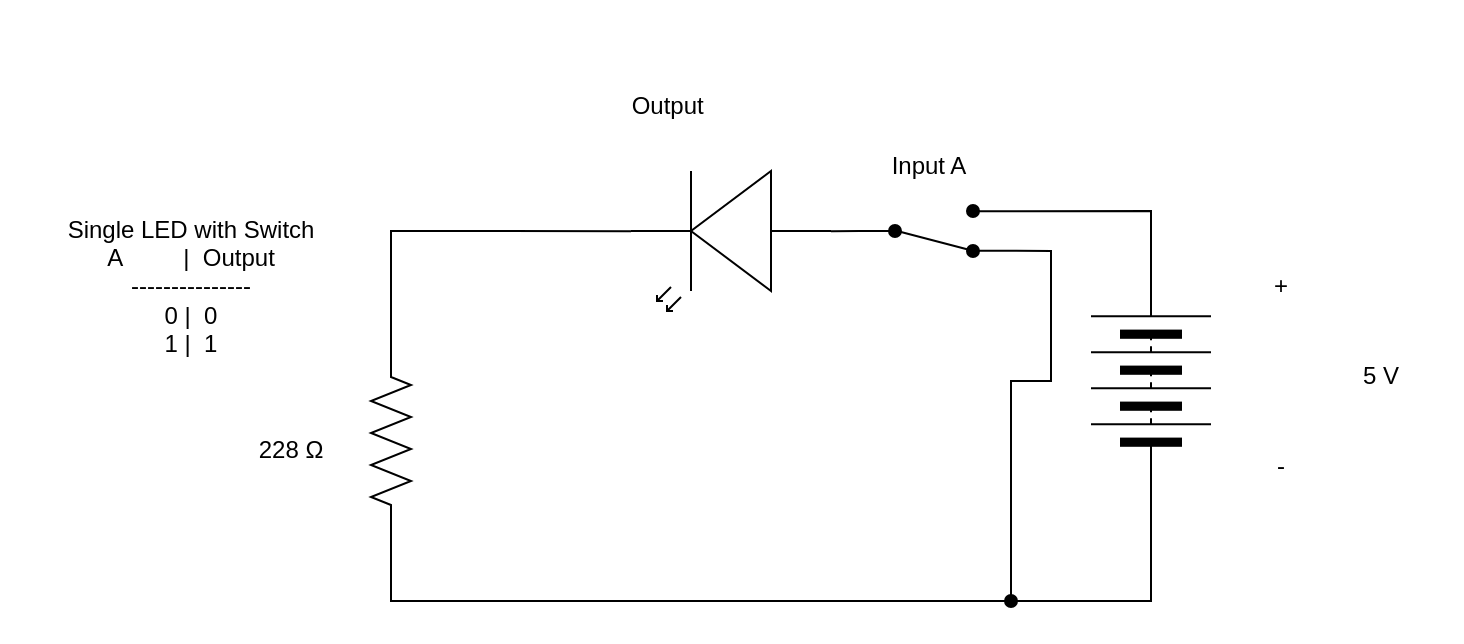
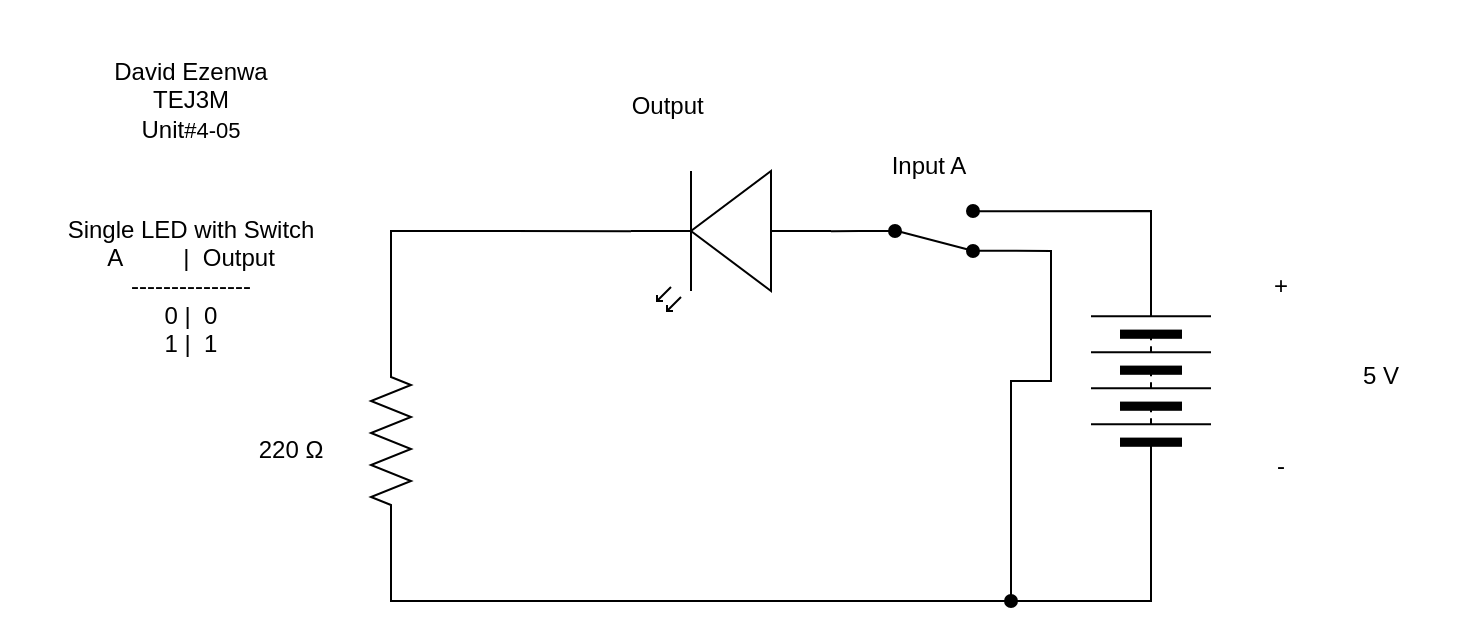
none -> (191, 101)
(292, 451) -> (292, 451)
